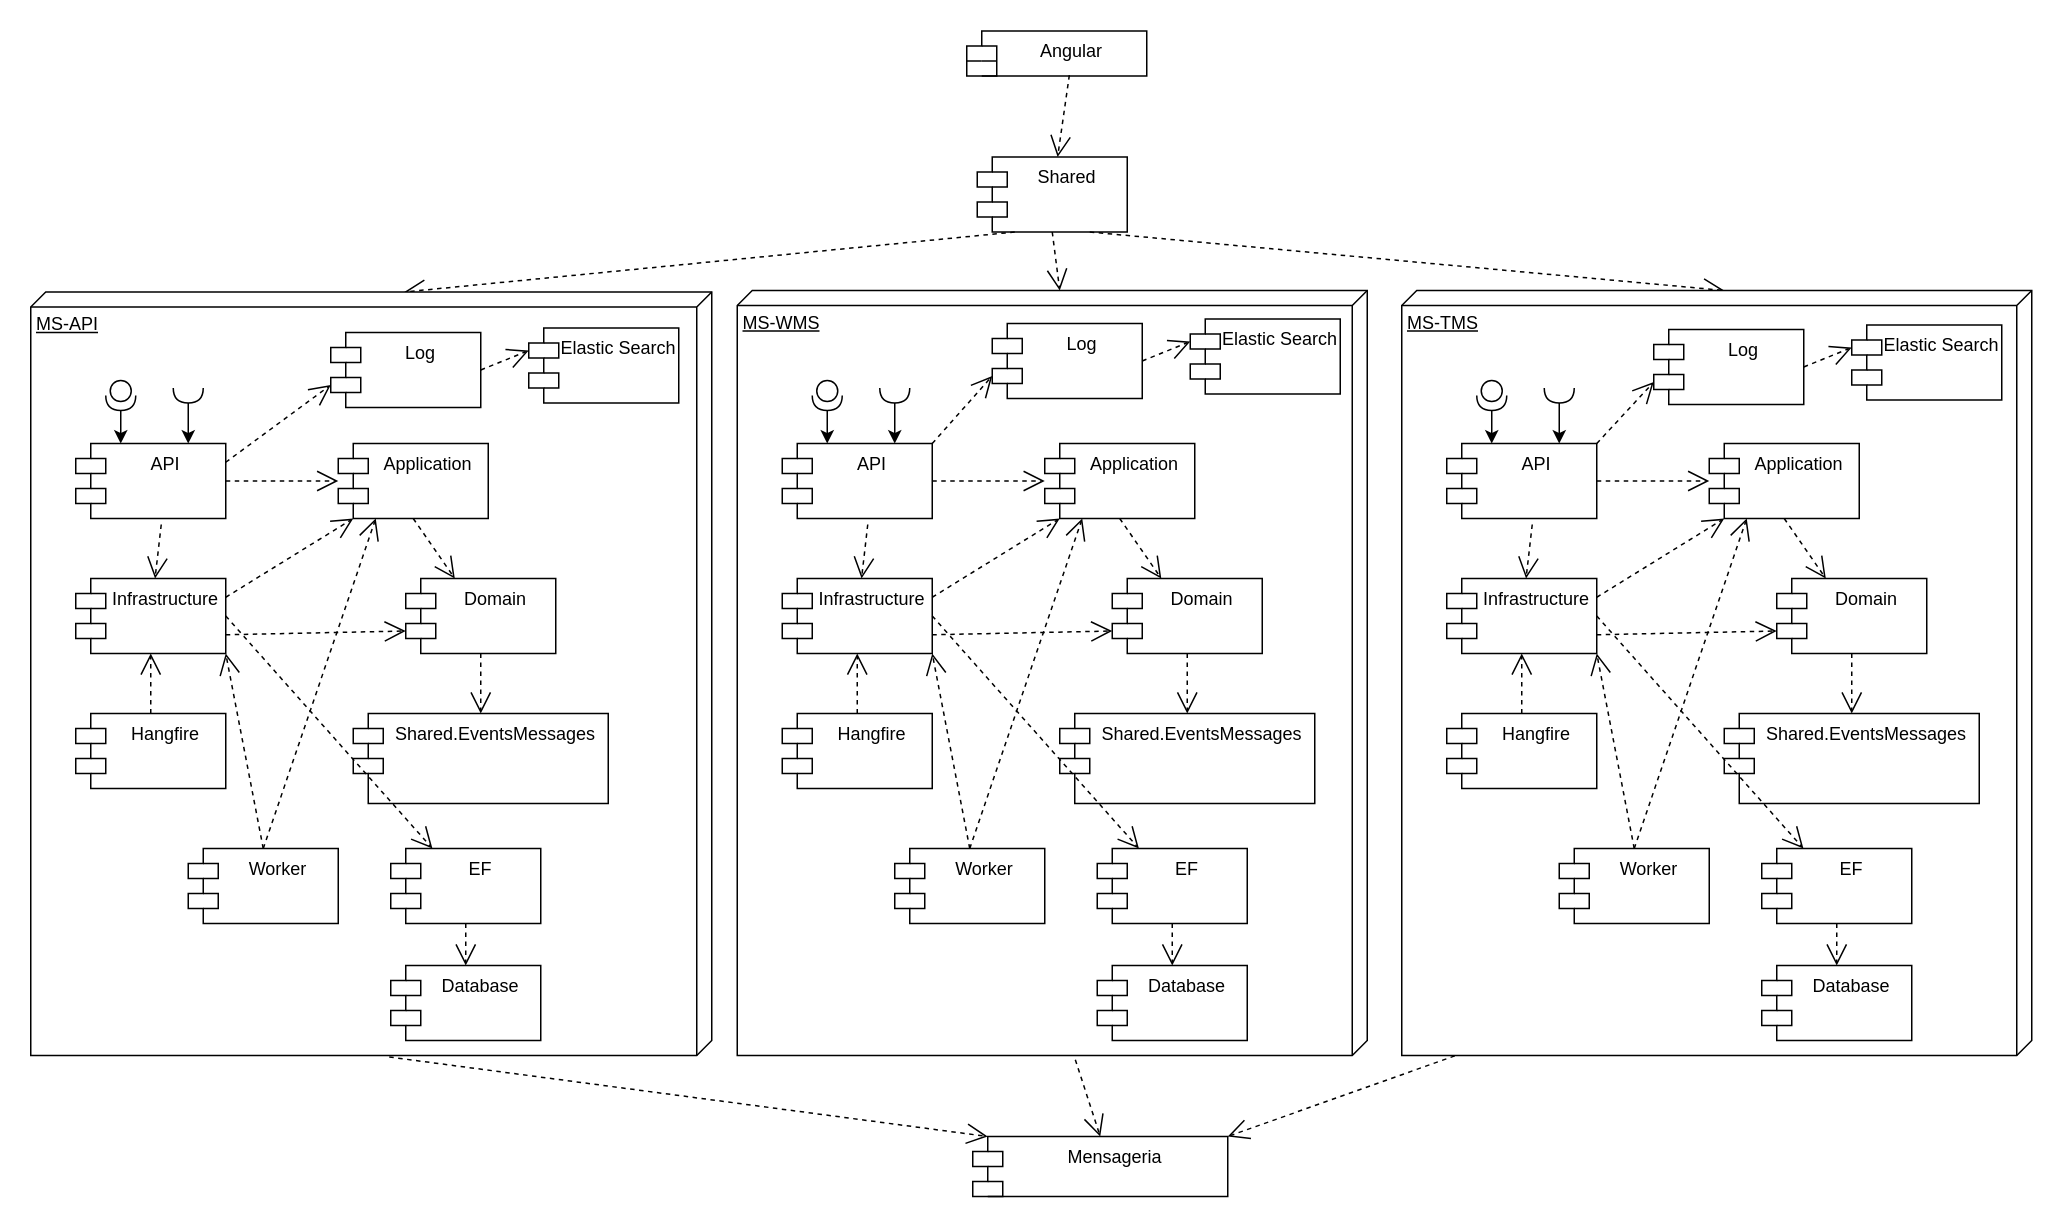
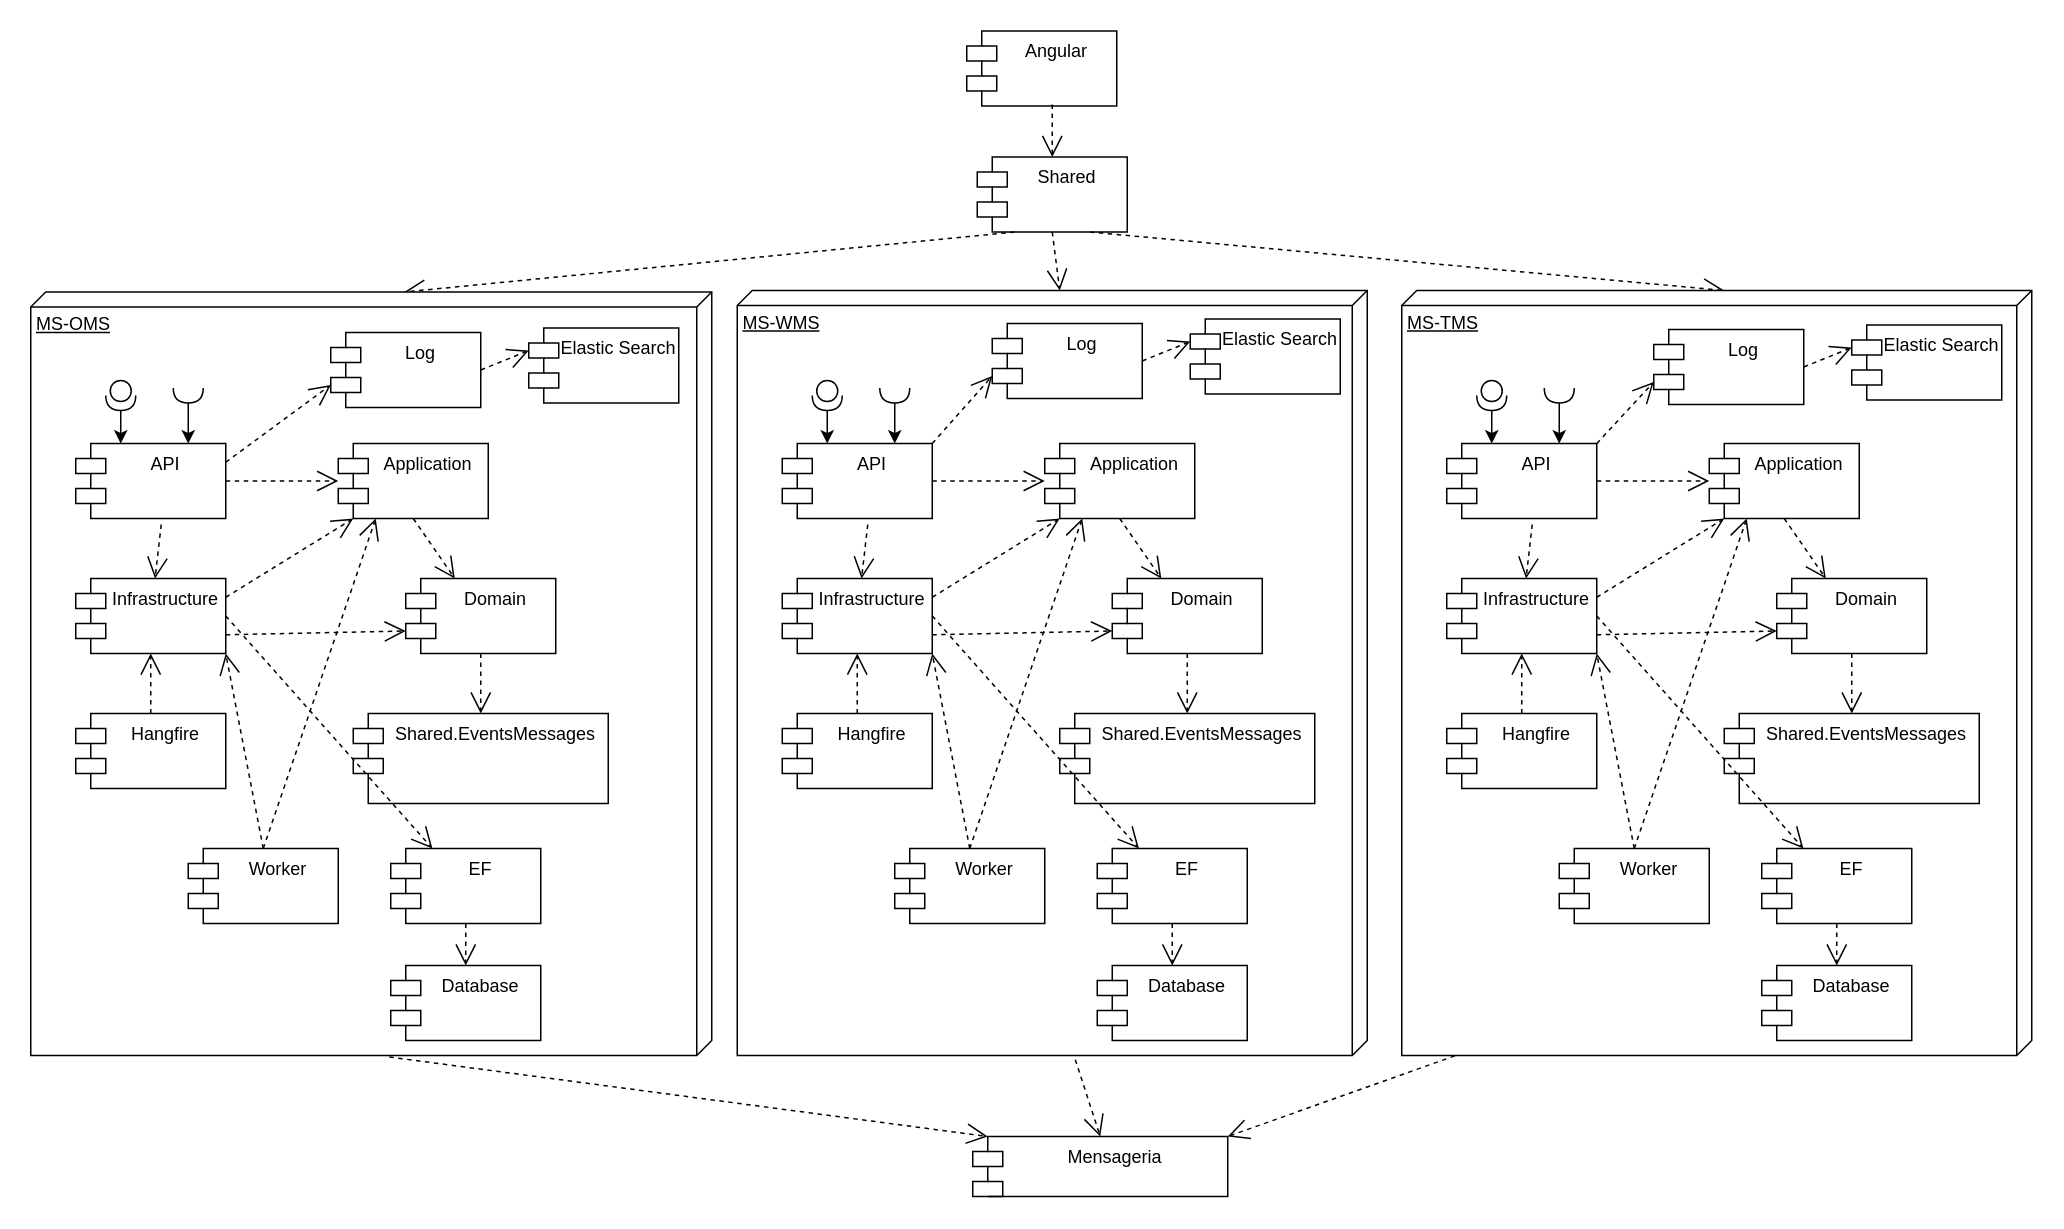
(1057, 53) -> (1042, 68)
(67, 325) -> (67, 325)
